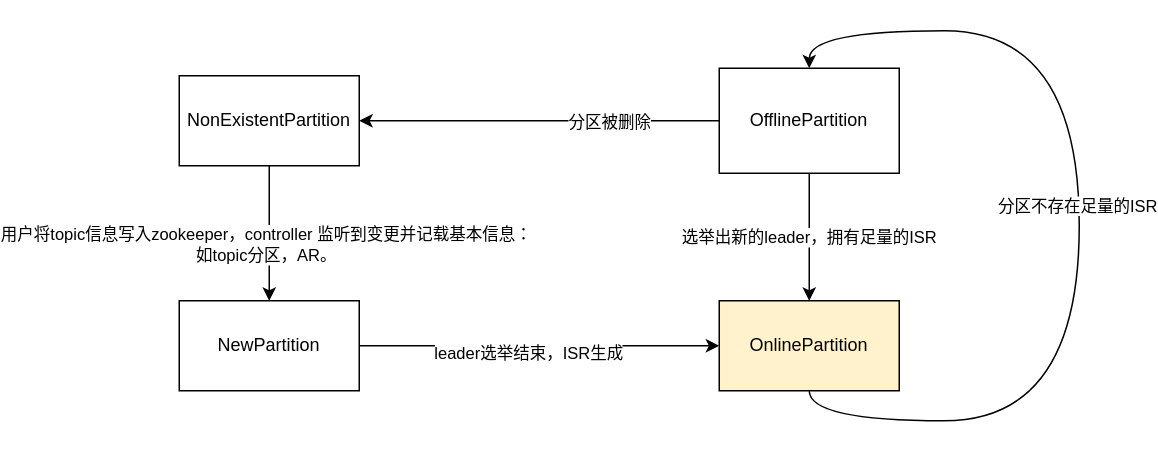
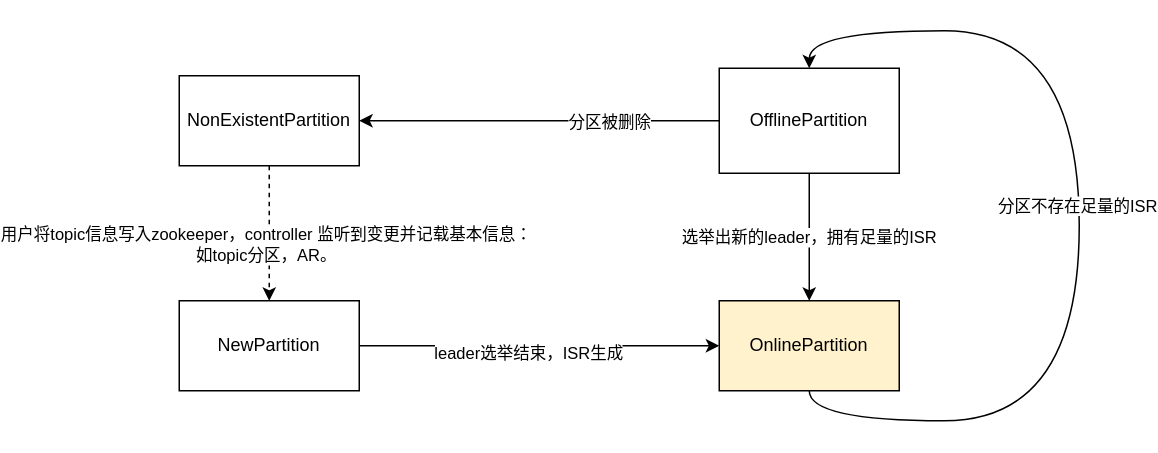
(269, 197) -> (269, 197)
